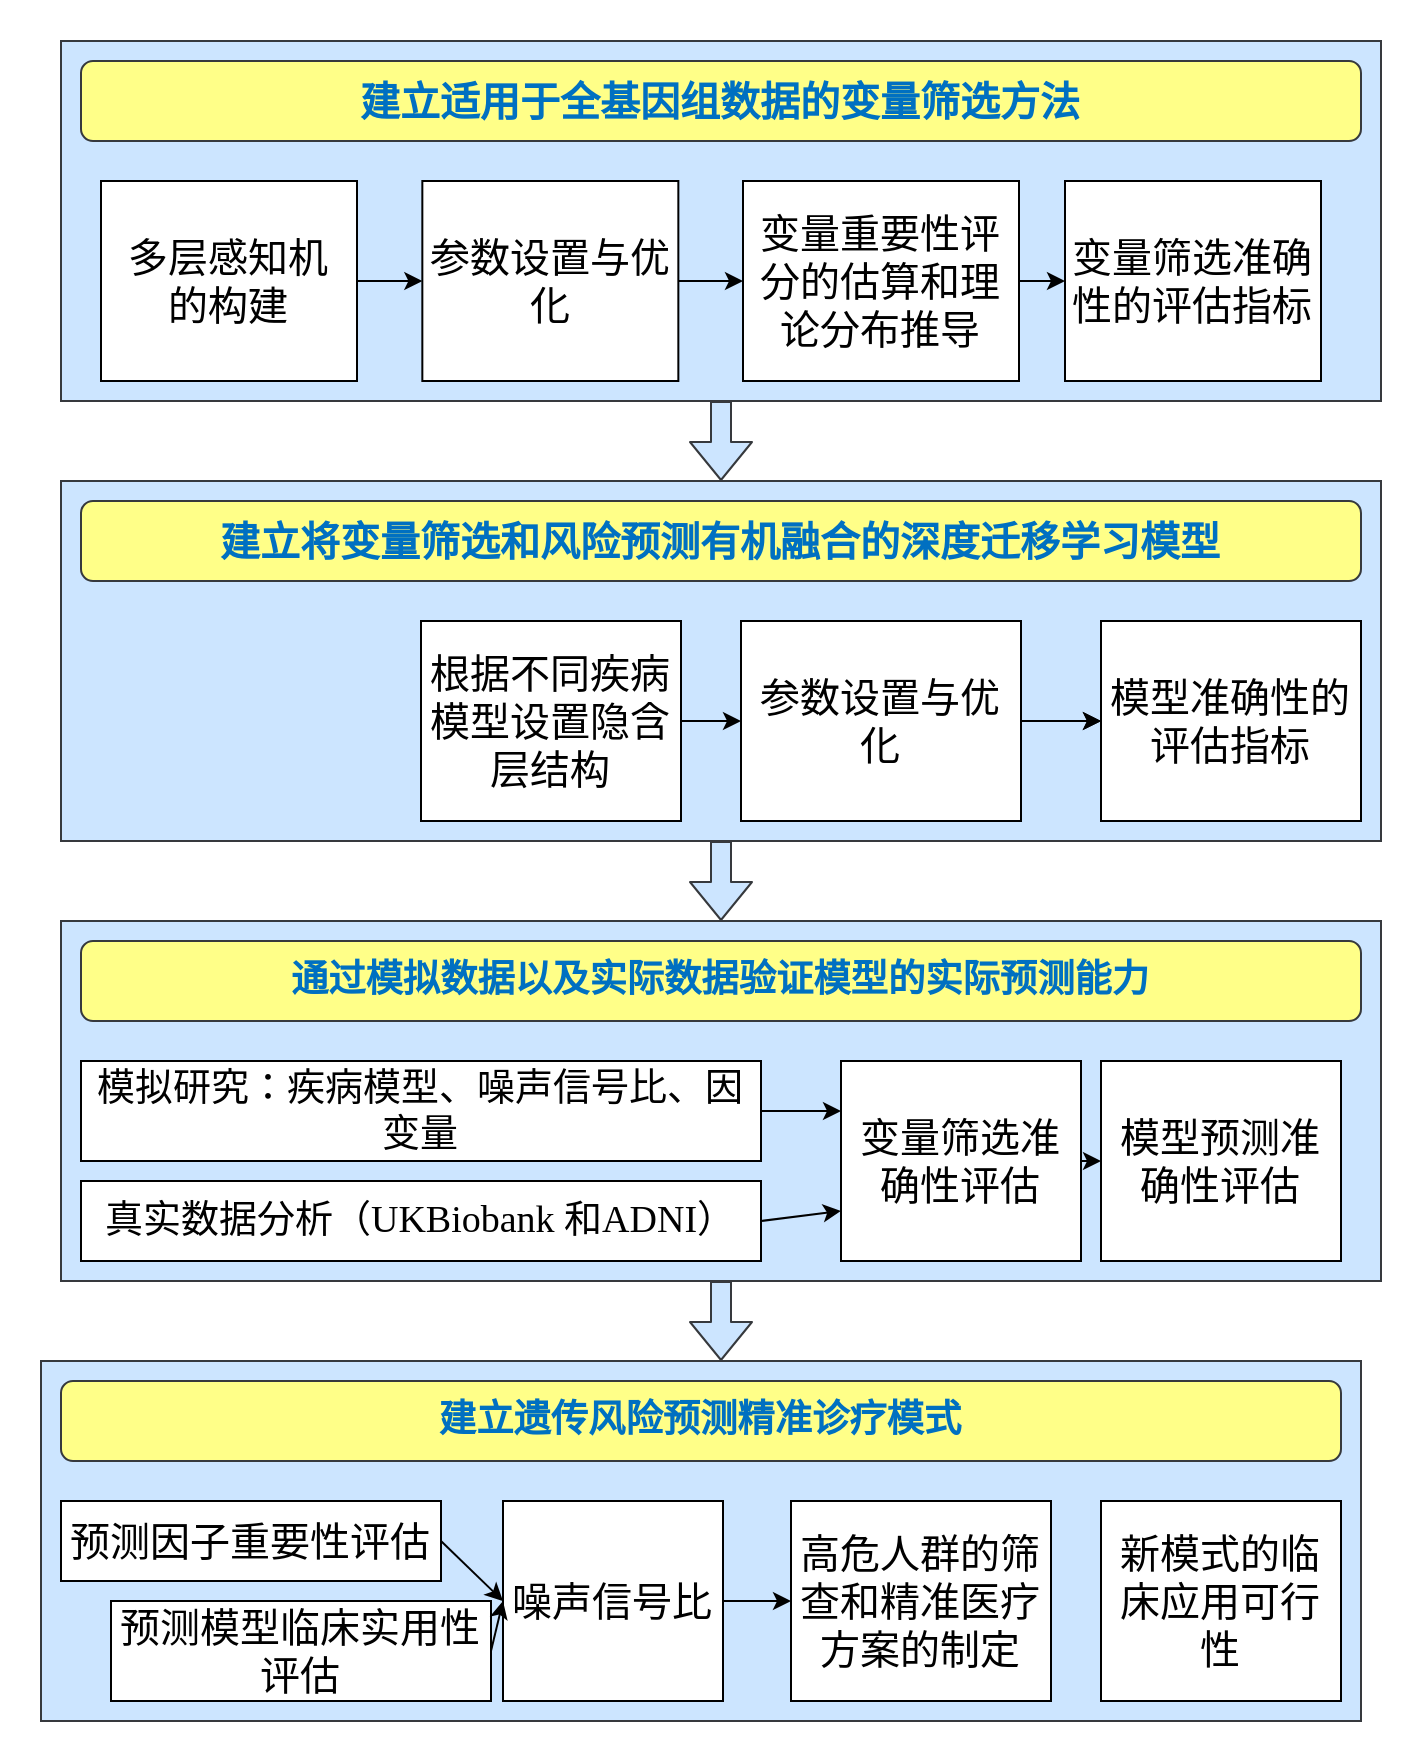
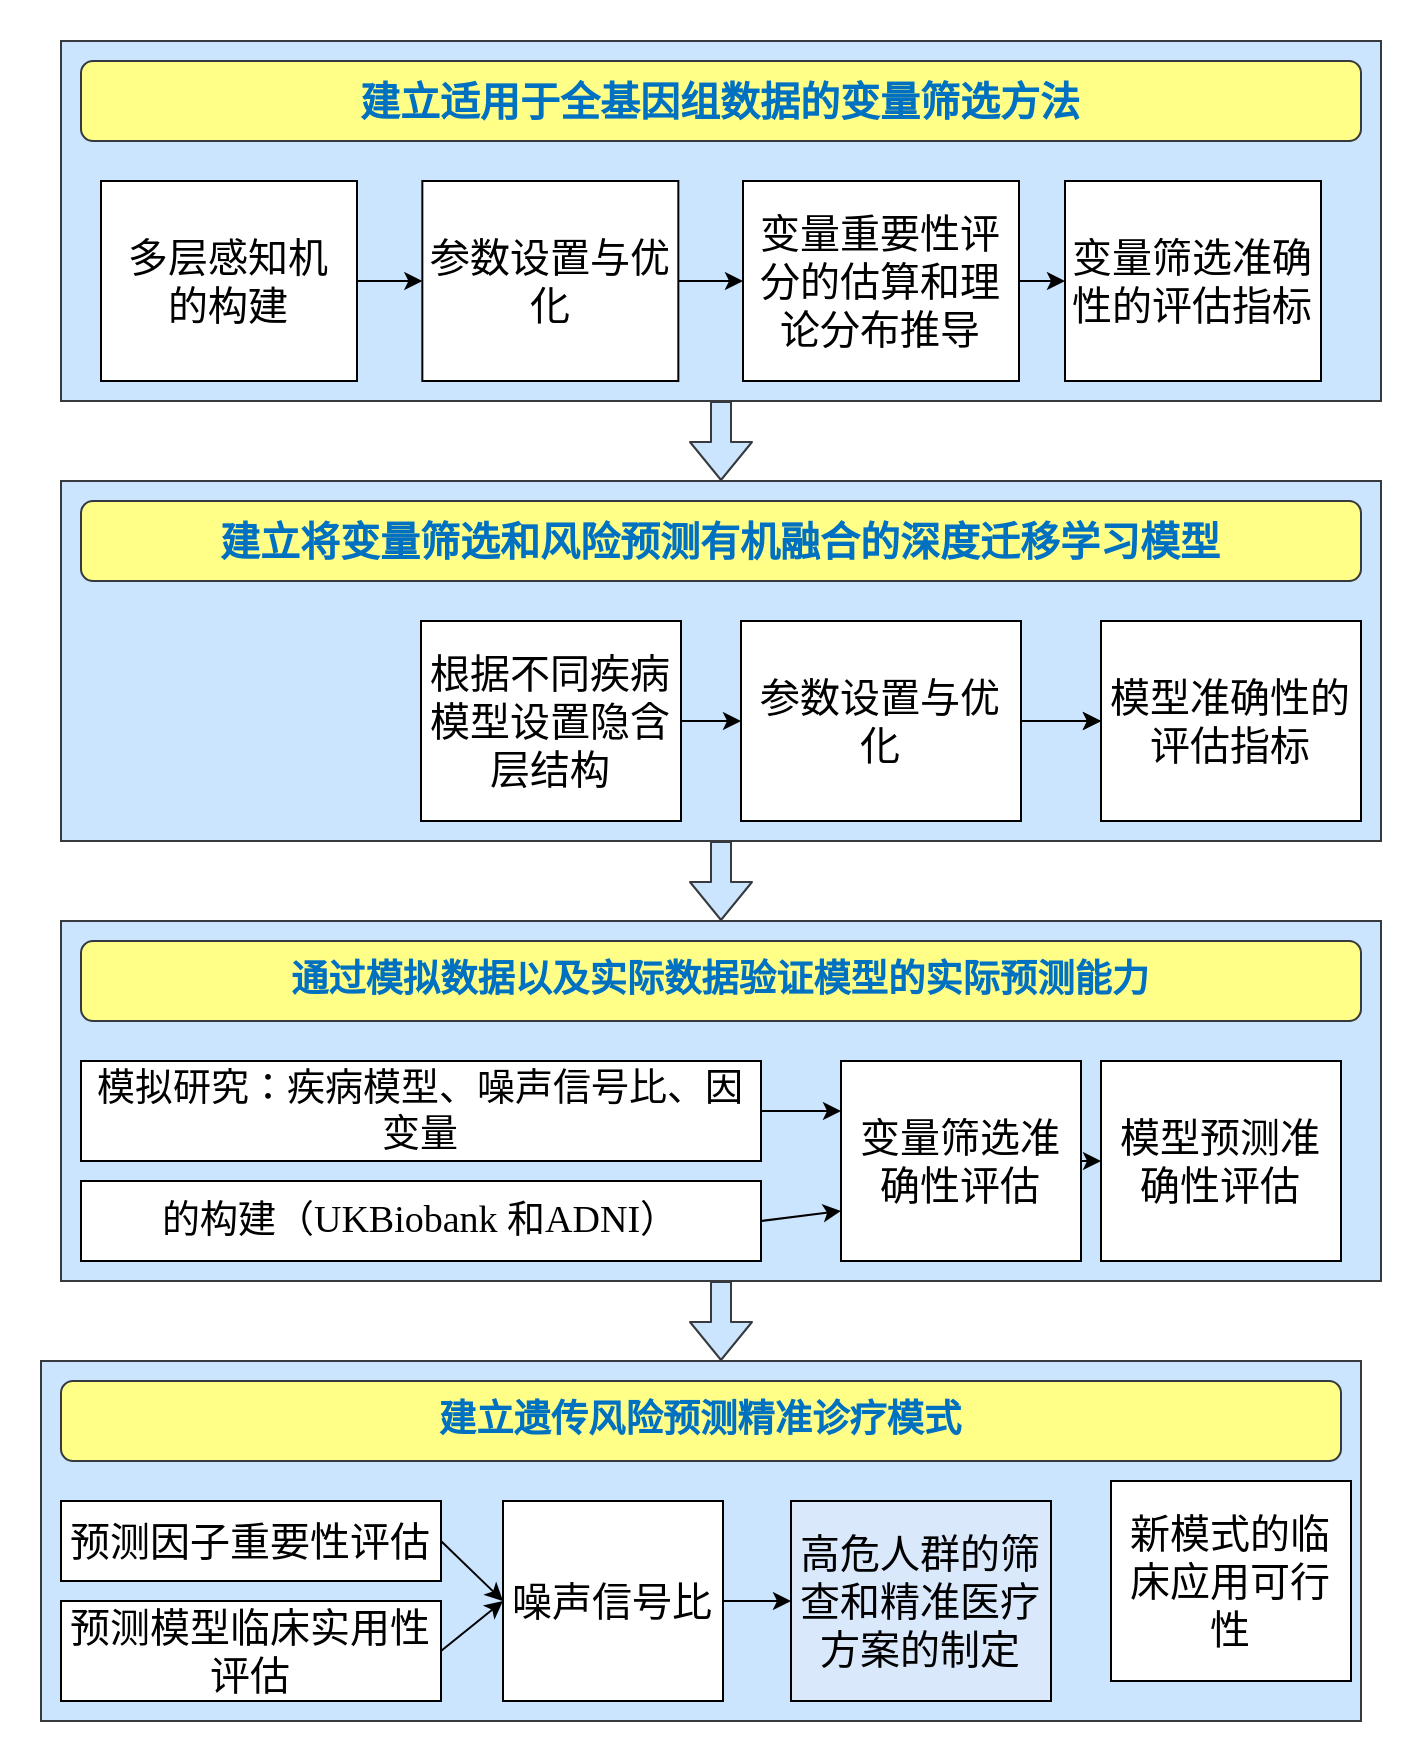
(421, 1221) -> (421, 1221)
(921, 1601) -> (921, 1601)
(1221, 1601) -> (1231, 1581)
(301, 1651) -> (251, 1651)
